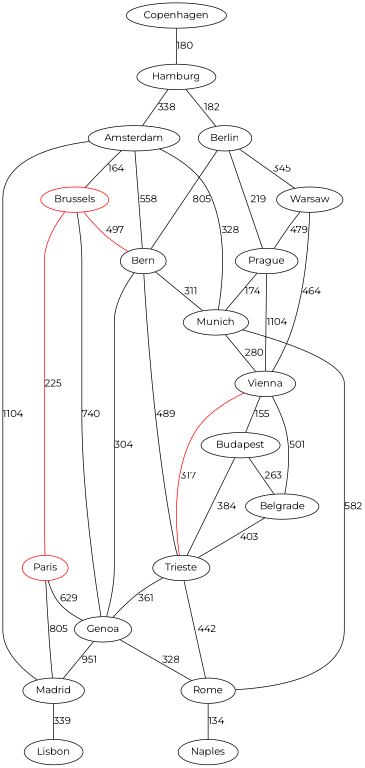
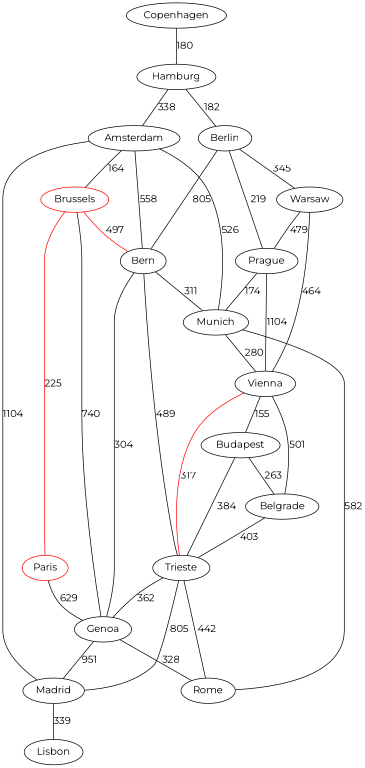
(230, 230) -> (230, 230)
(146, 599) -> (146, 599)
(49, 629) -> (158, 656)
(208, 752) -> none
